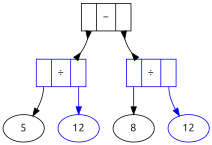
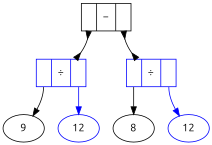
(24, 128) -> (24, 128)
